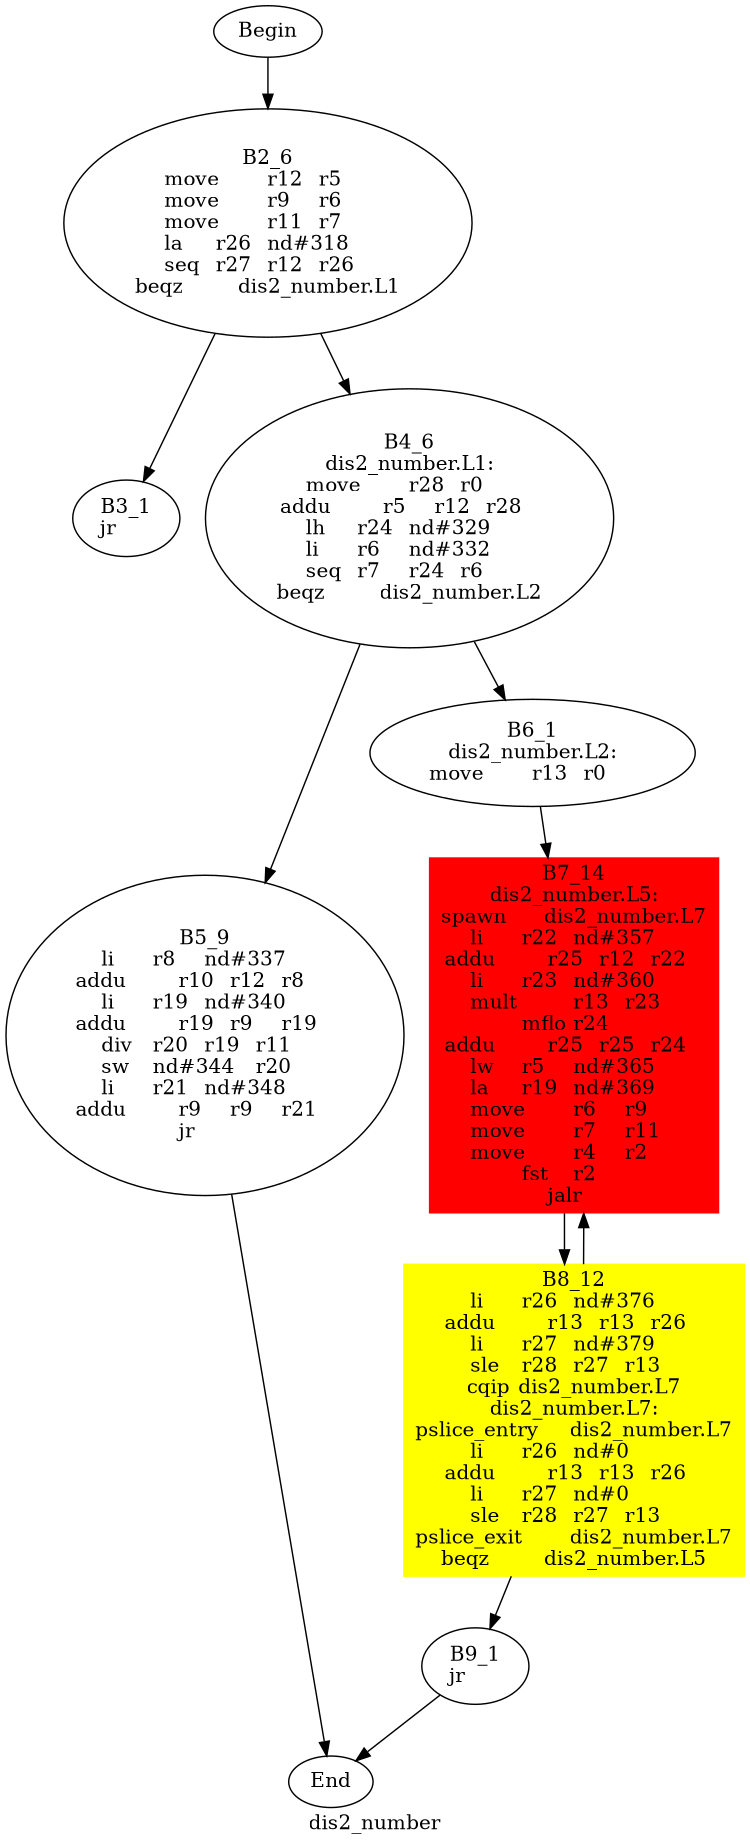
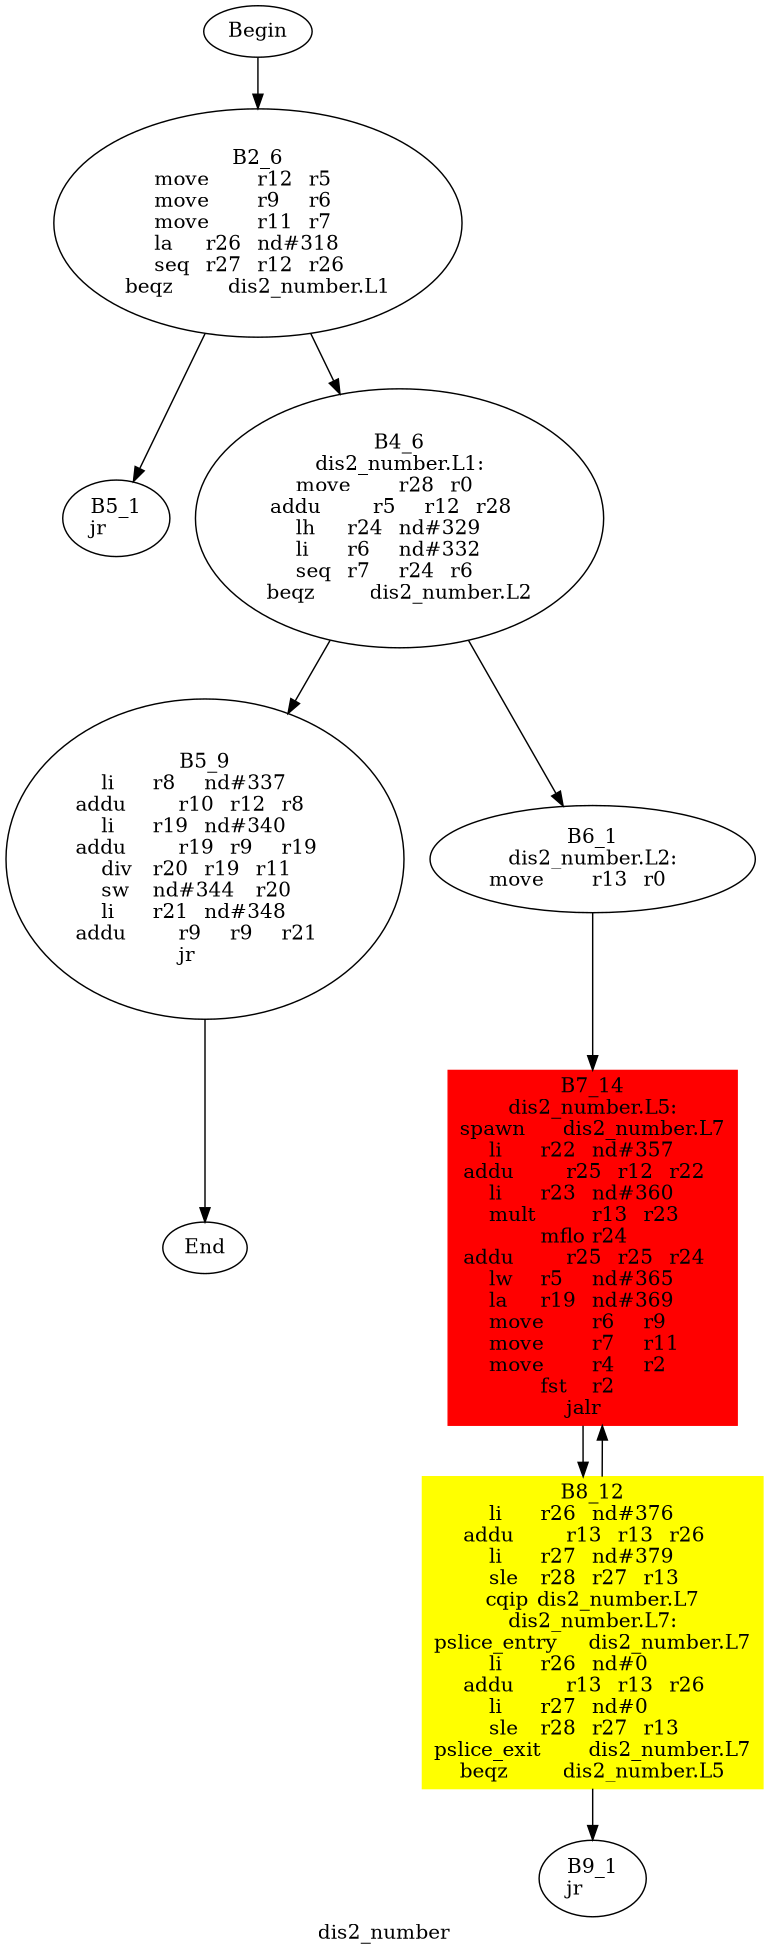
(126, 518) -> (116, 518)
(404, 1723) -> none
